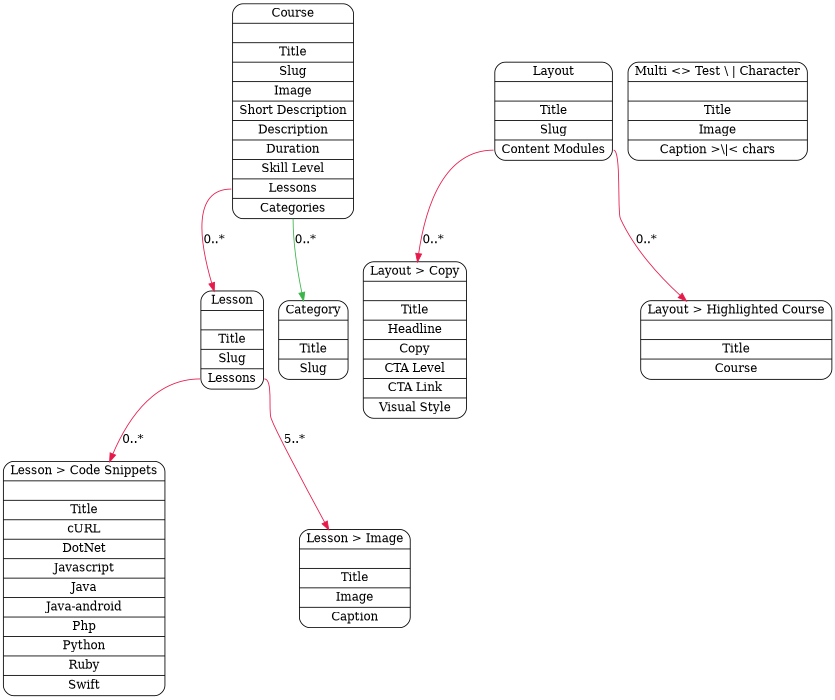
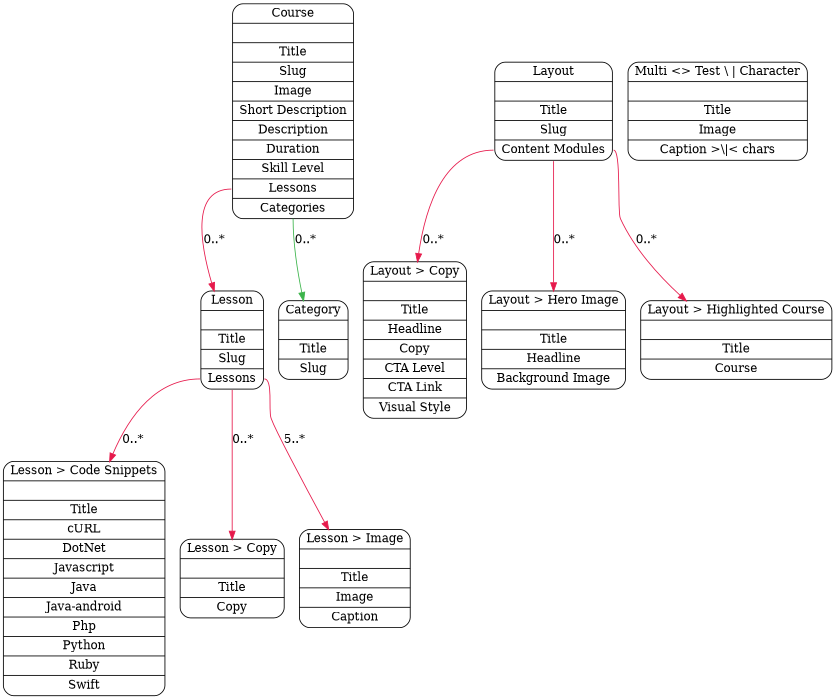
none -> (554, 340)
none -> (232, 579)
